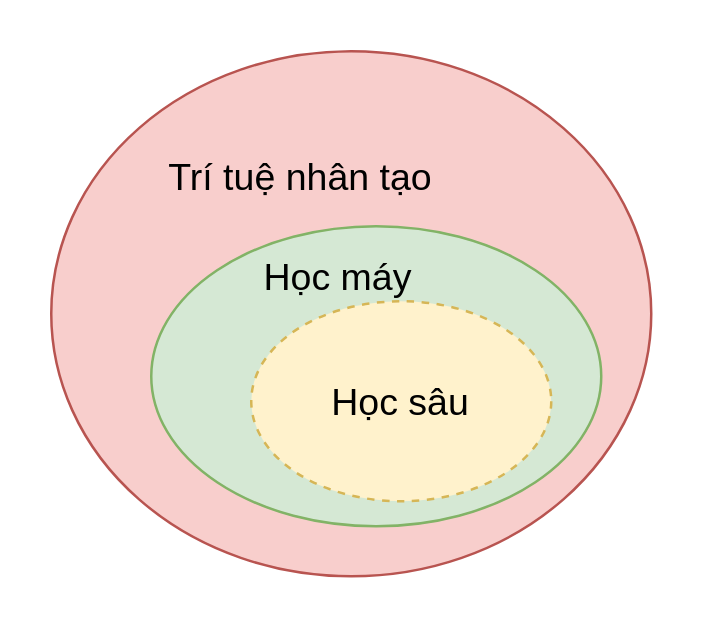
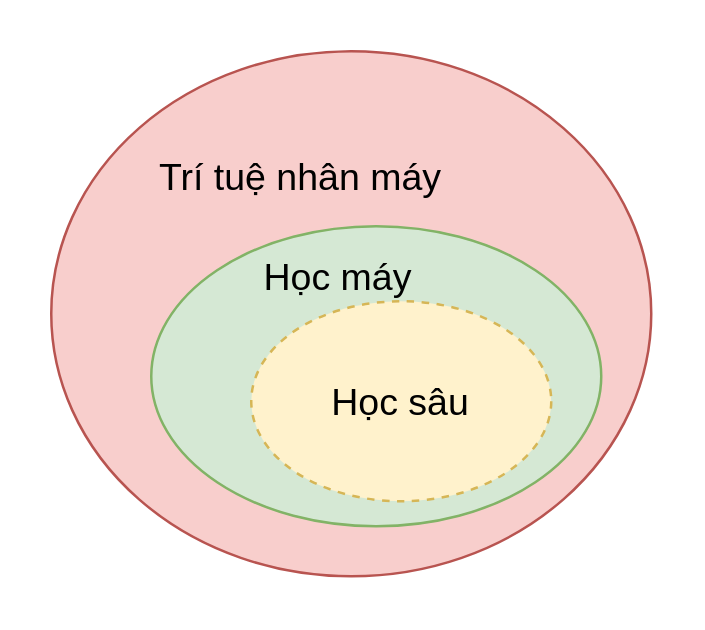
(301, 176) -> (301, 176)
